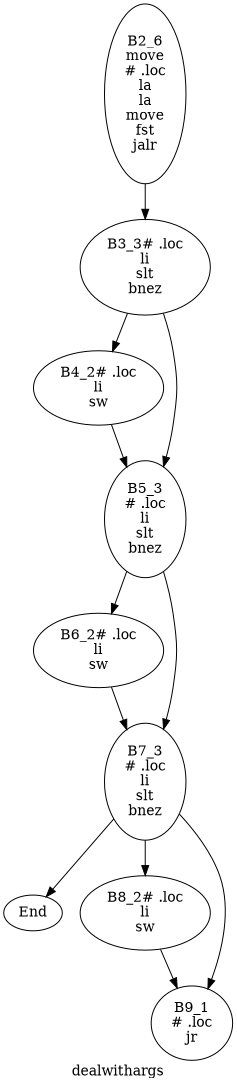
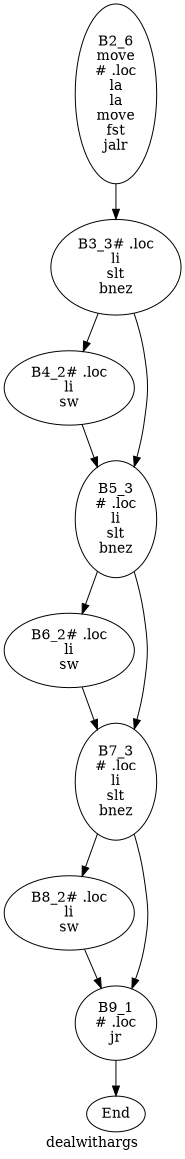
(83, 854) -> (116, 1073)
